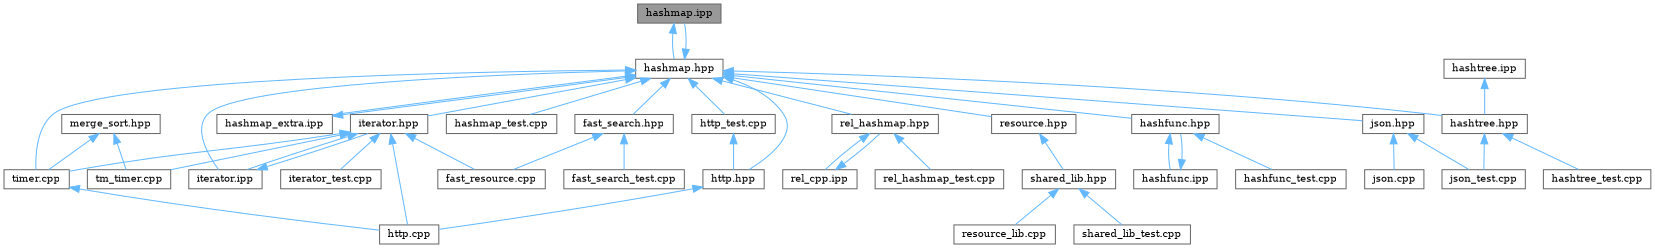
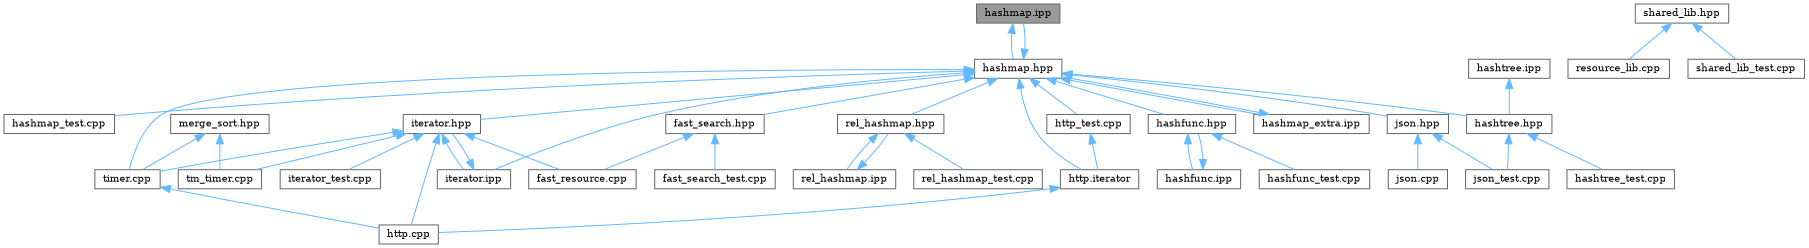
(1034, 124) -> none
(734, 179) -> (1100, 179)
(820, 179) -> (845, 179)
